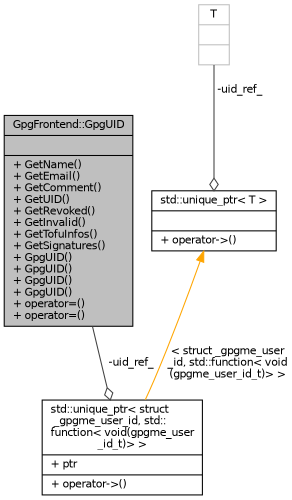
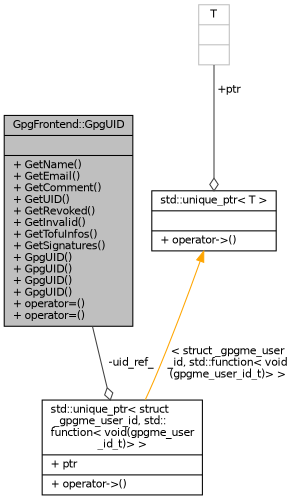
(238, 90) -> (227, 90)
